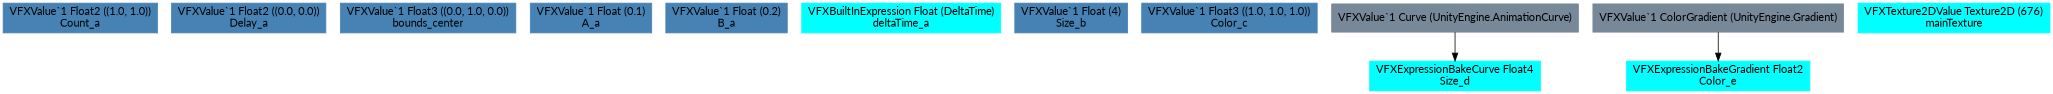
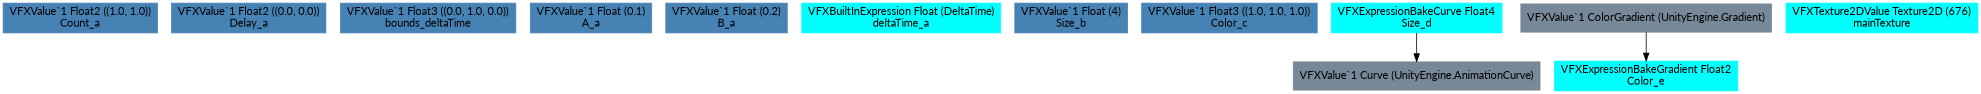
(428, 18) -> (428, 18)
(1455, 43) -> (1417, 43)
